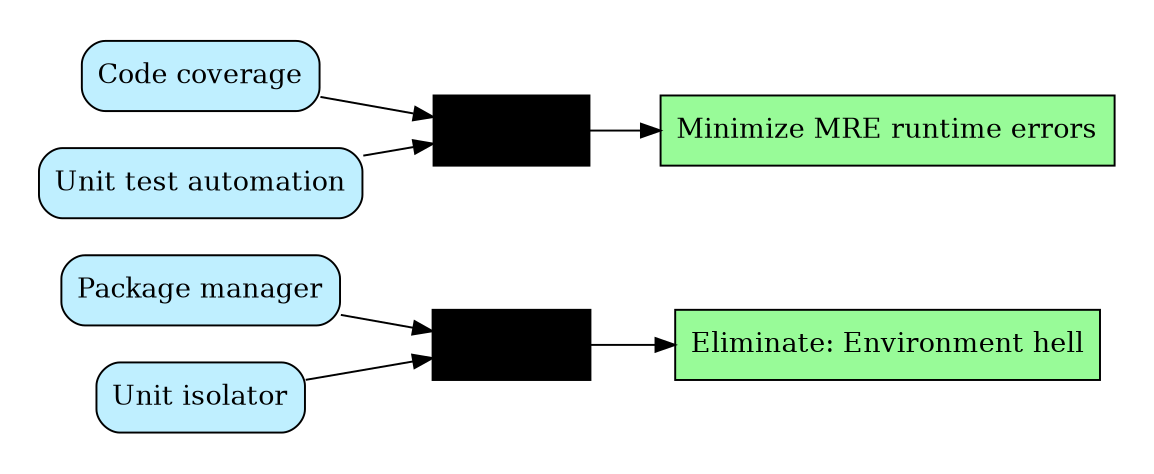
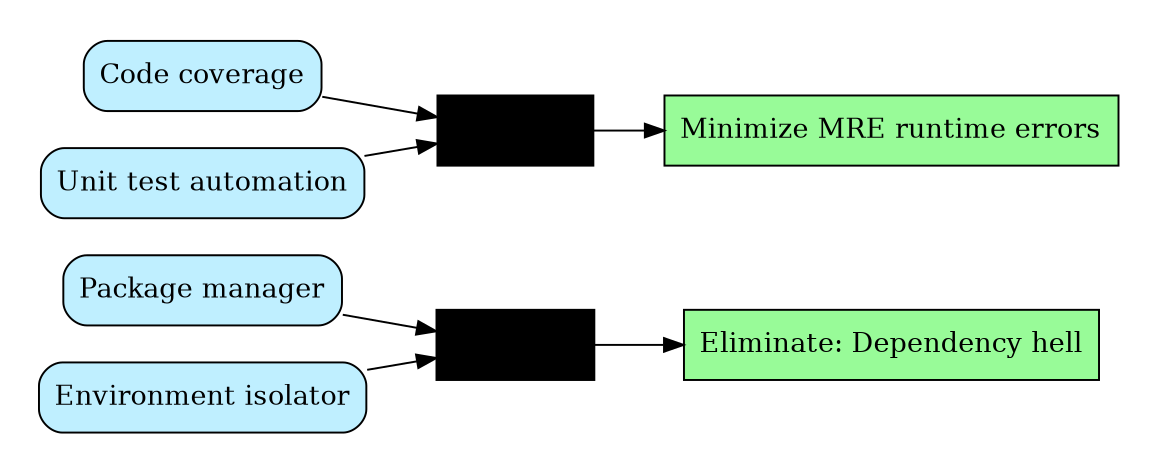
(888, 345) -> (891, 345)
(201, 398) -> (203, 398)
